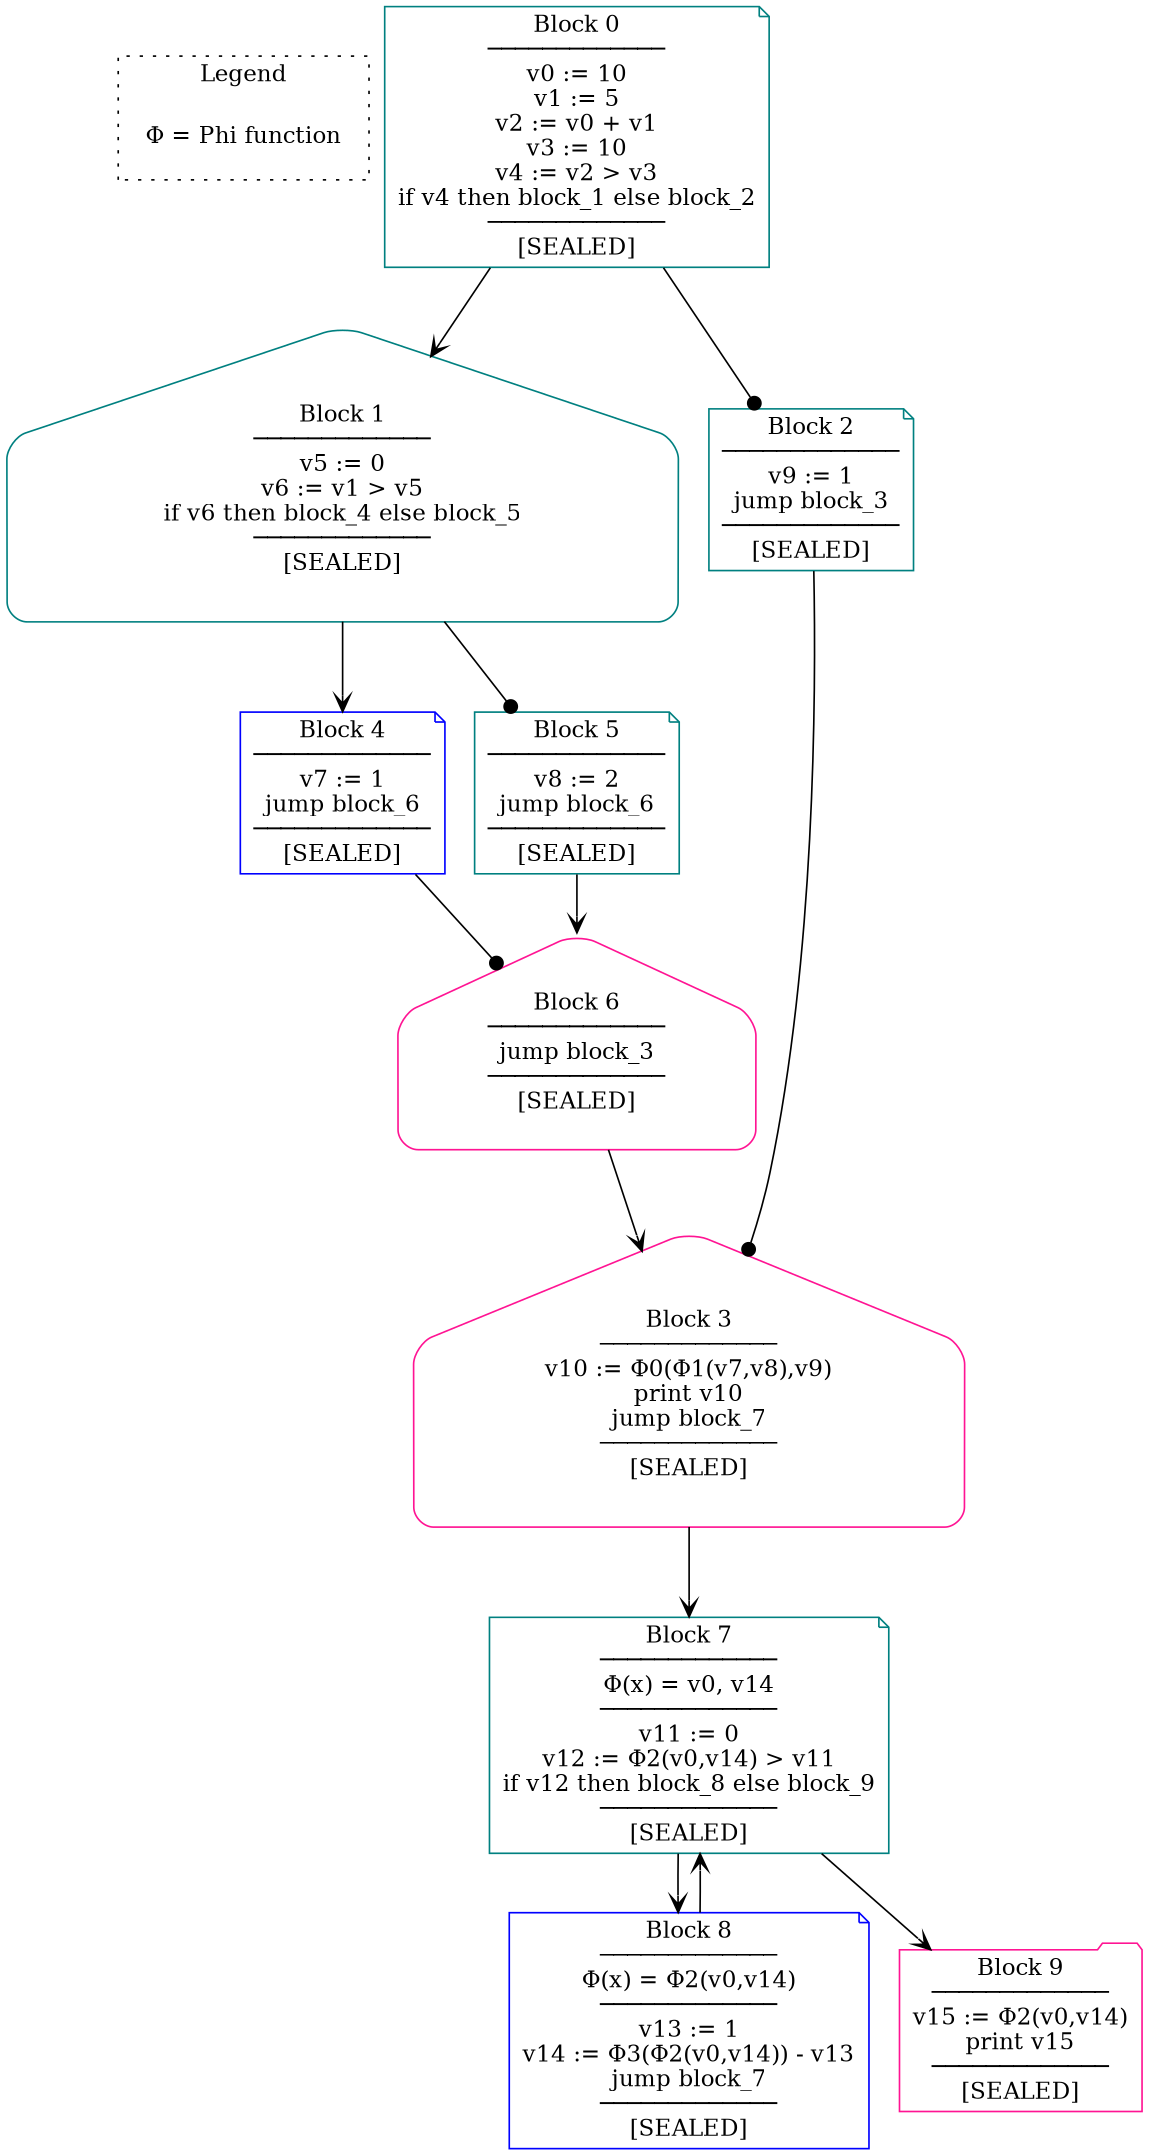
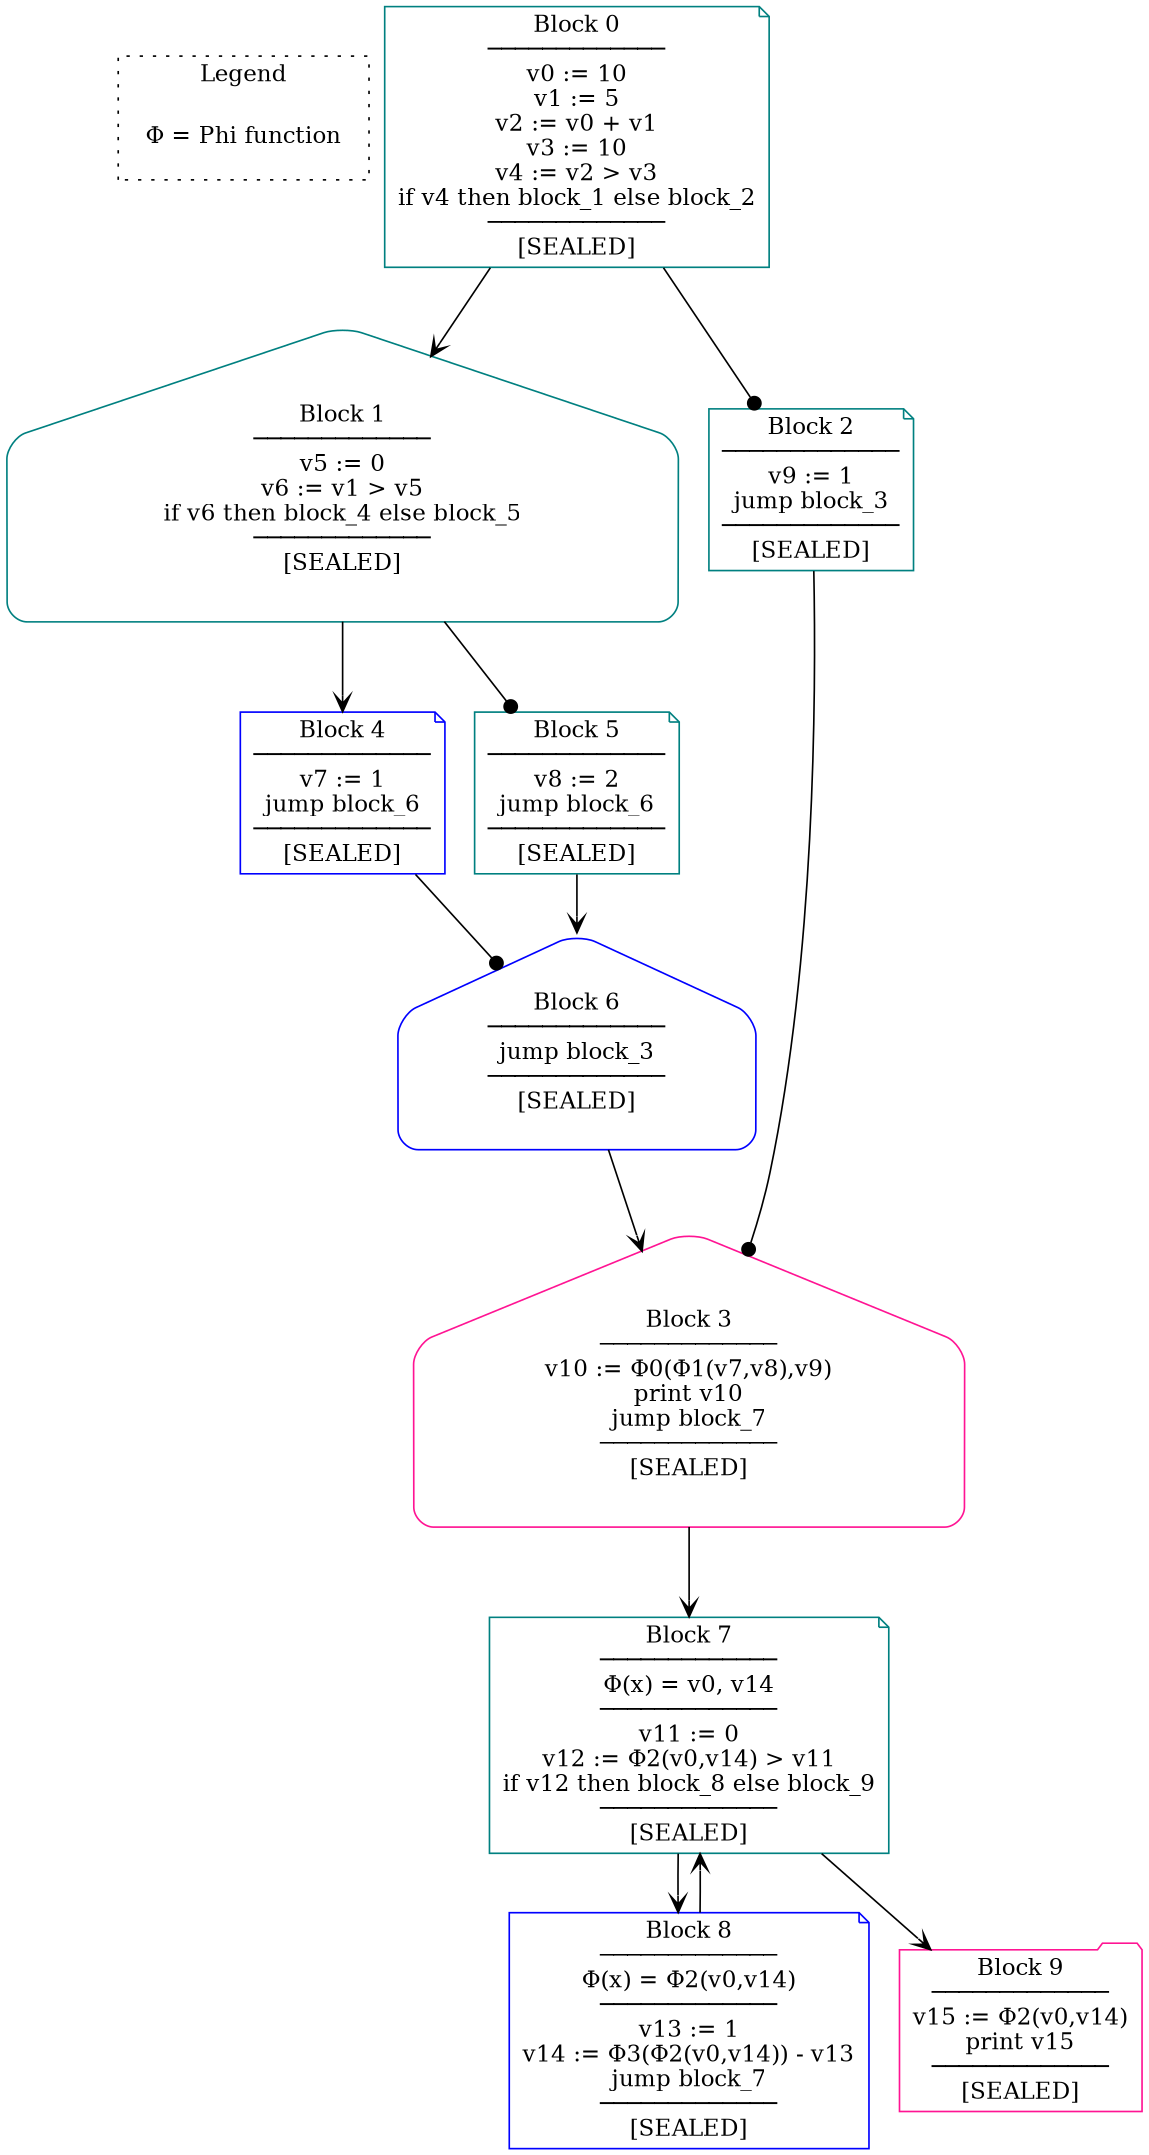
(577, 1053) -> (577, 1053)
